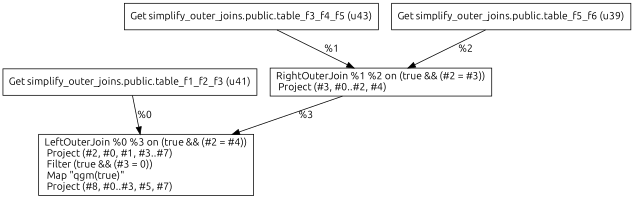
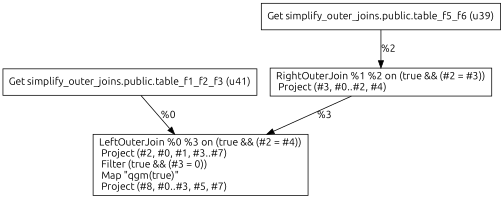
(251, 17) -> none
